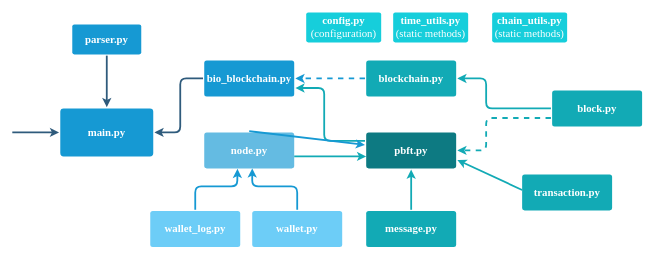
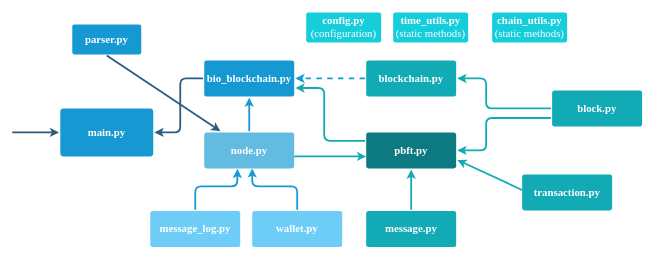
(107, 78) -> (161, 92)
(492, 118) -> (492, 118)
(308, 138) -> (249, 118)
(195, 229) -> (195, 229)
